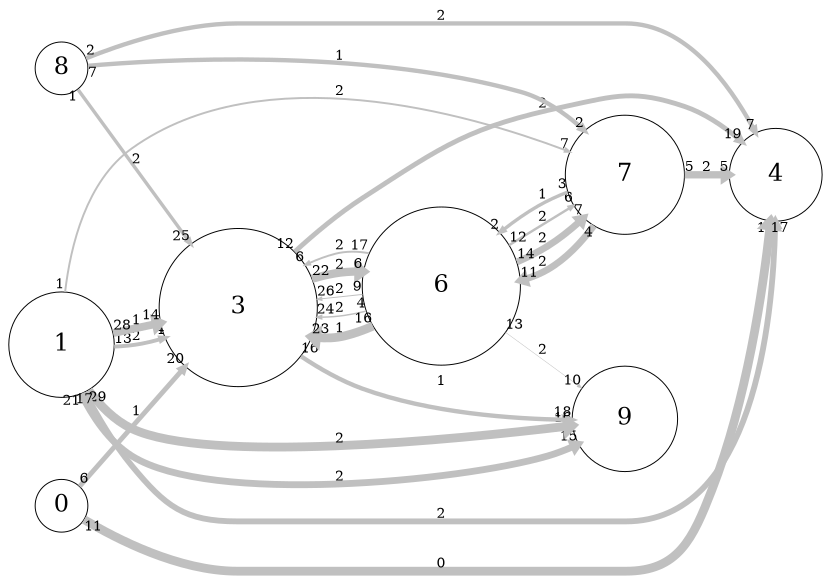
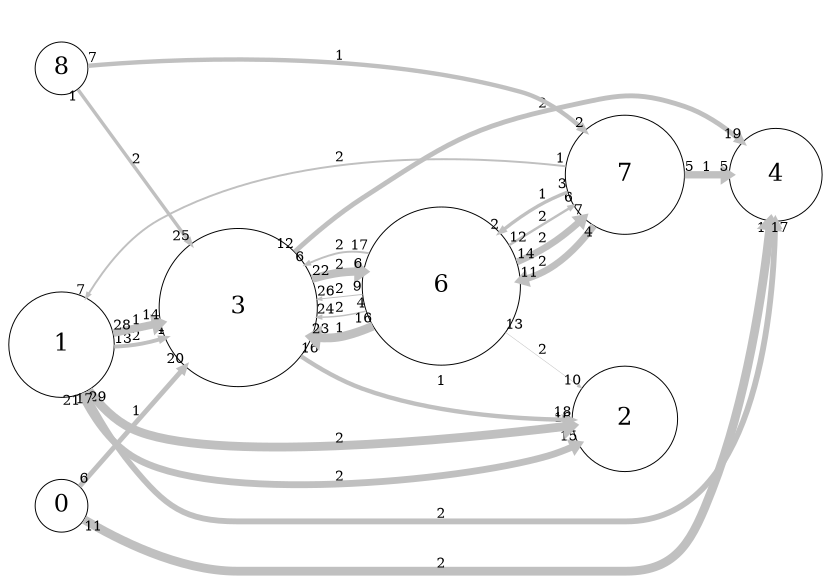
(440, 23) -> none
(266, 102) -> (307, 171)
(707, 167) -> (707, 167)
(625, 419) -> (625, 419)
(441, 564) -> (441, 564)
